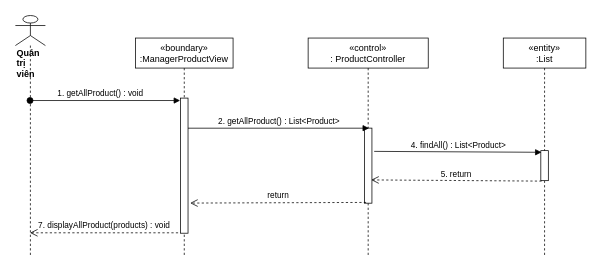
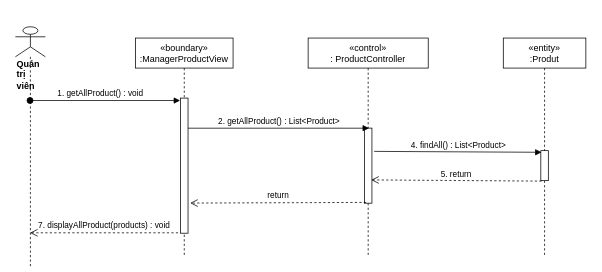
(544, 48) -> (544, 48)
(30, 135) -> (30, 147)
